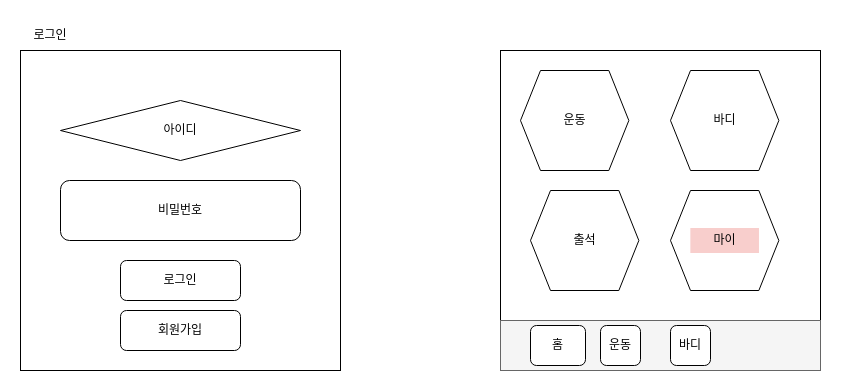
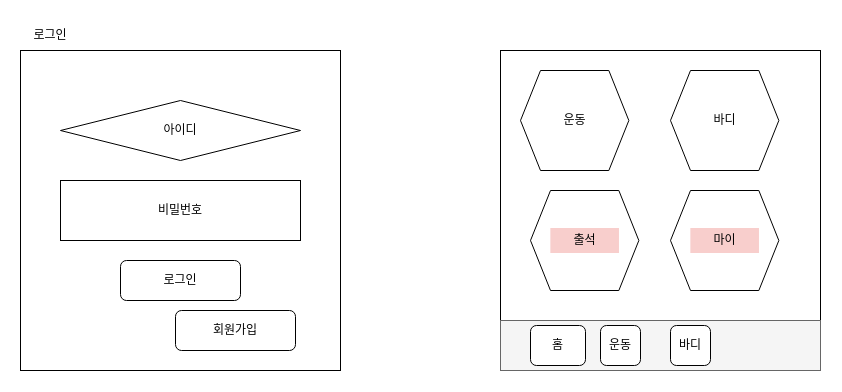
(181, 211) -> (181, 211)
(585, 240) -> (585, 240)
(181, 331) -> (236, 331)
